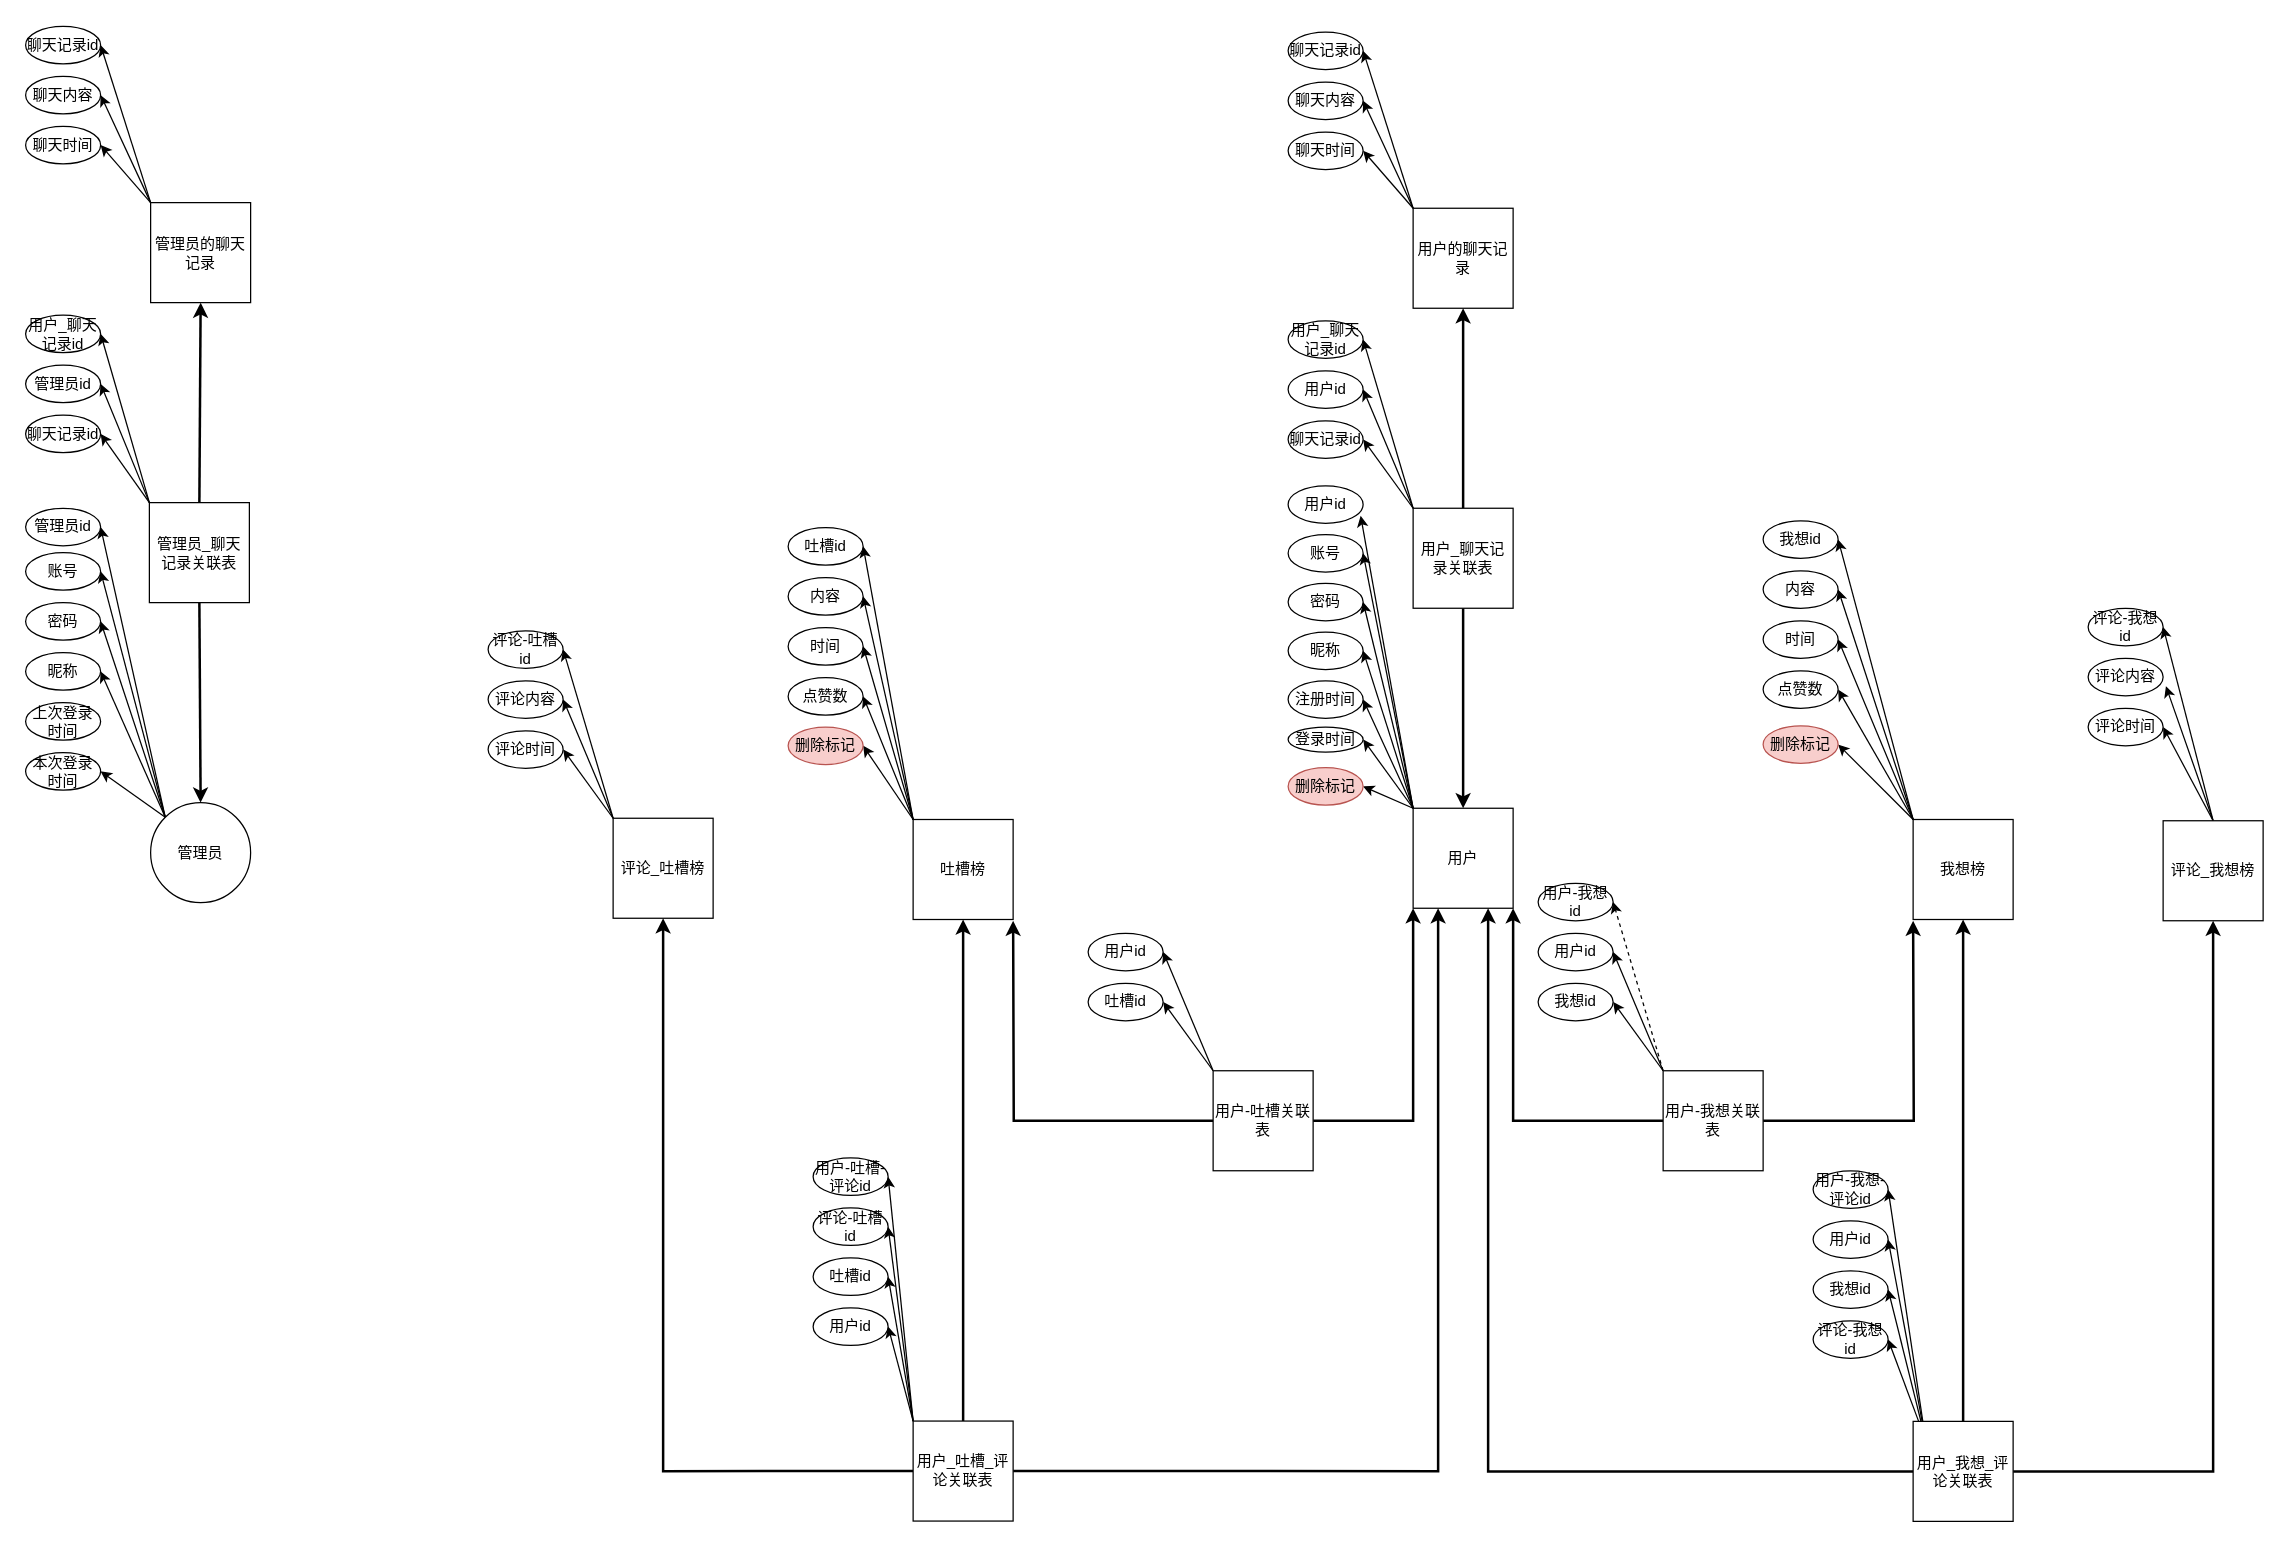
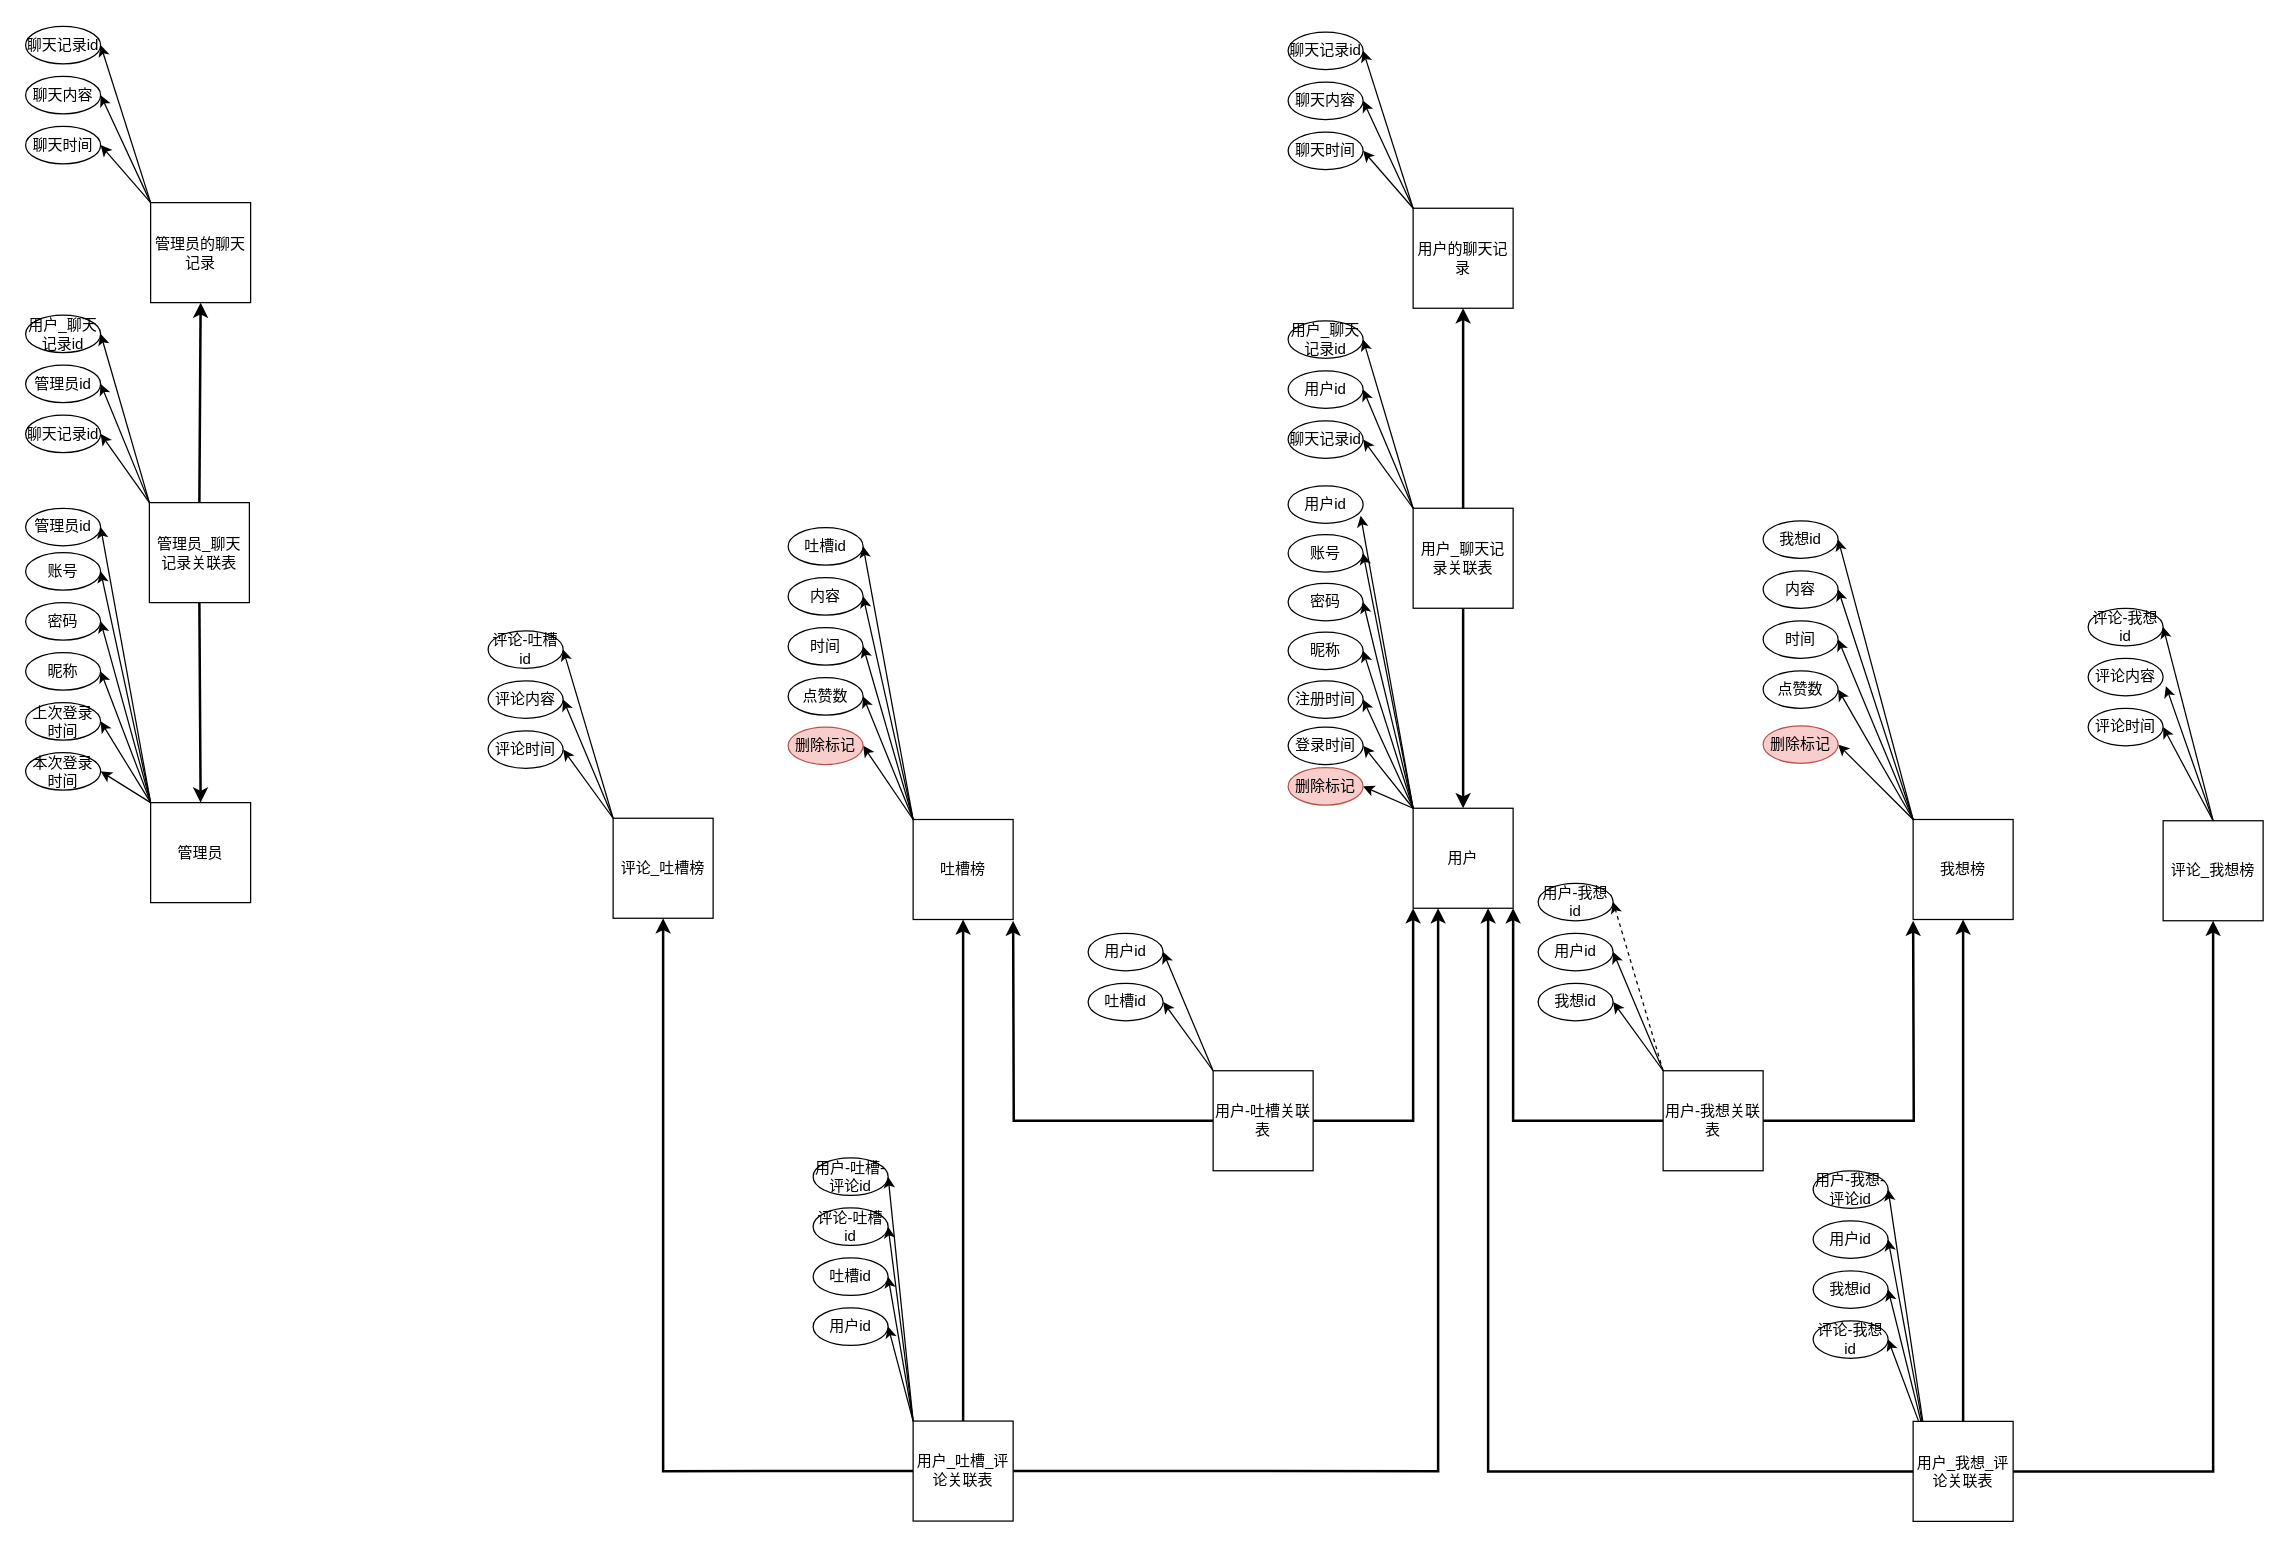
(1326, 739) -> (1326, 746)
none -> (124, 760)
(201, 853) -> (201, 853)
